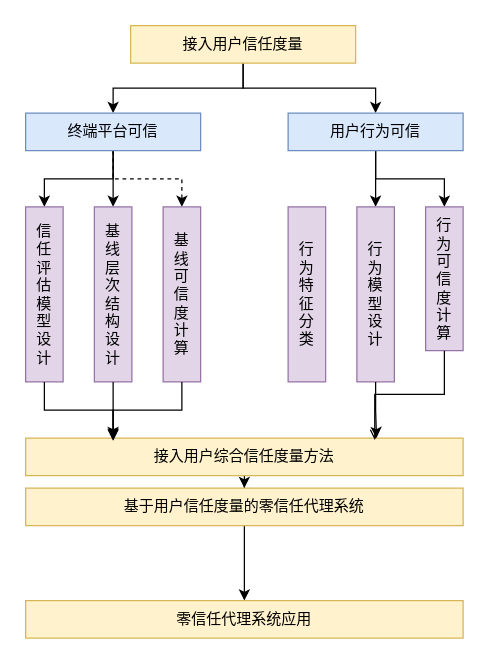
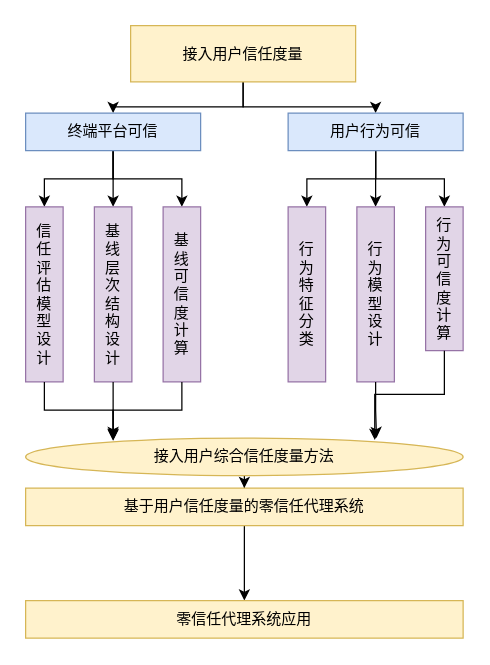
(243, 44) -> (243, 54)
(157, 179) -> (157, 179)
none -> (330, 179)
(375, 434) -> (375, 431)
(244, 457) -> (244, 457)
